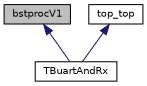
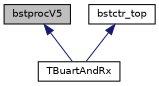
(37, 14) -> (37, 14)
(116, 14) -> (122, 14)
